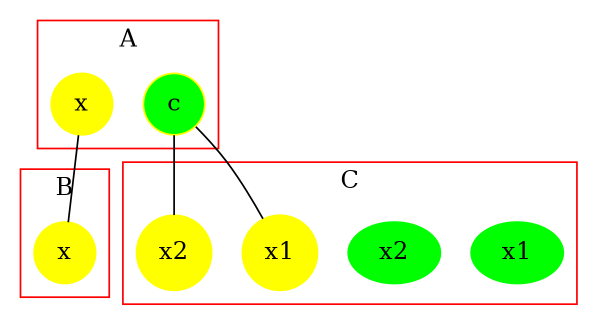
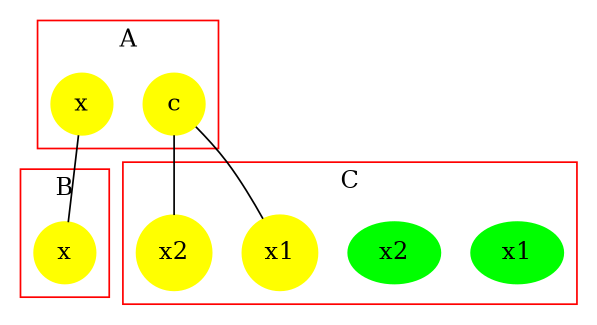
(174, 104) -> (174, 104)
